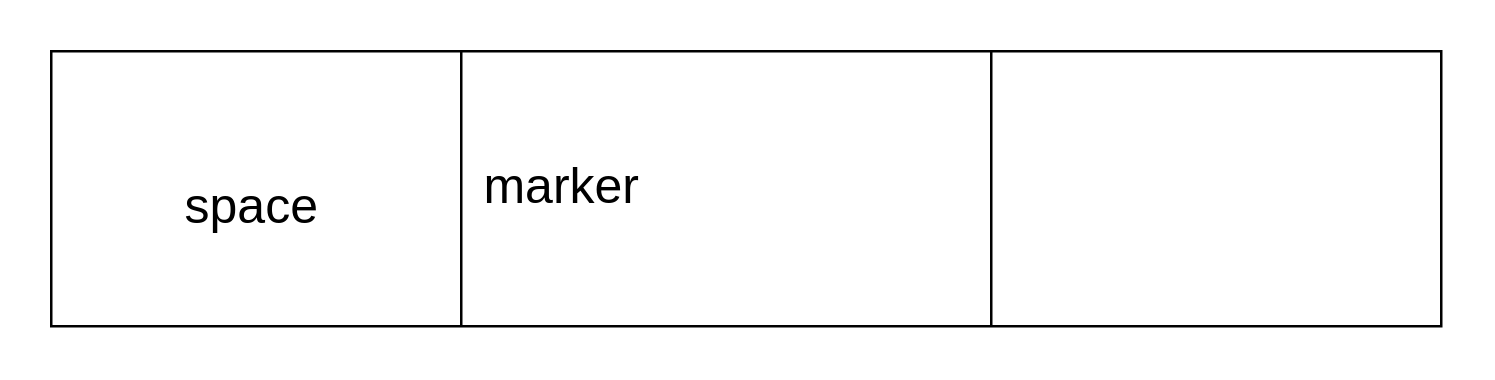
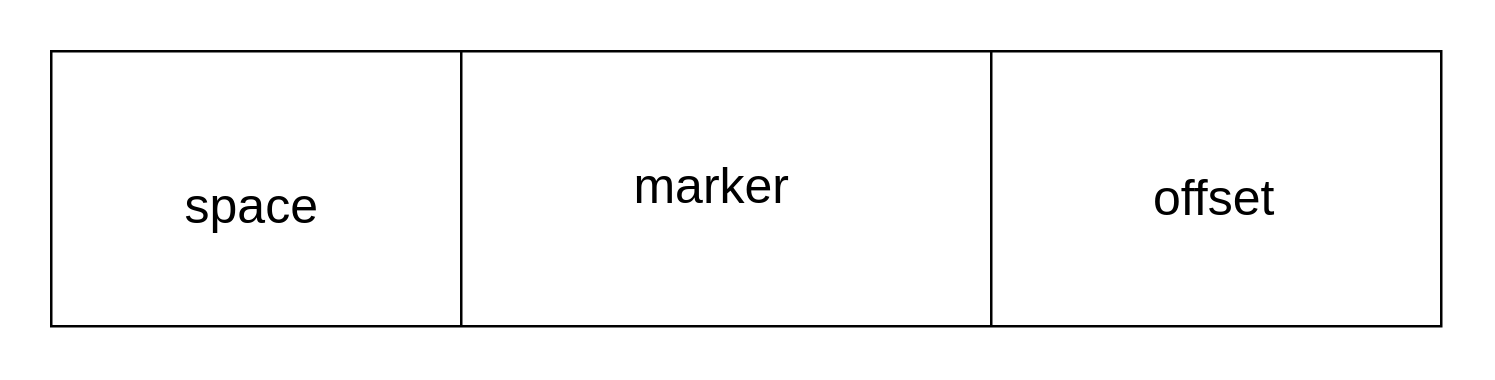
(563, 184) -> (713, 184)
none -> (1215, 196)
